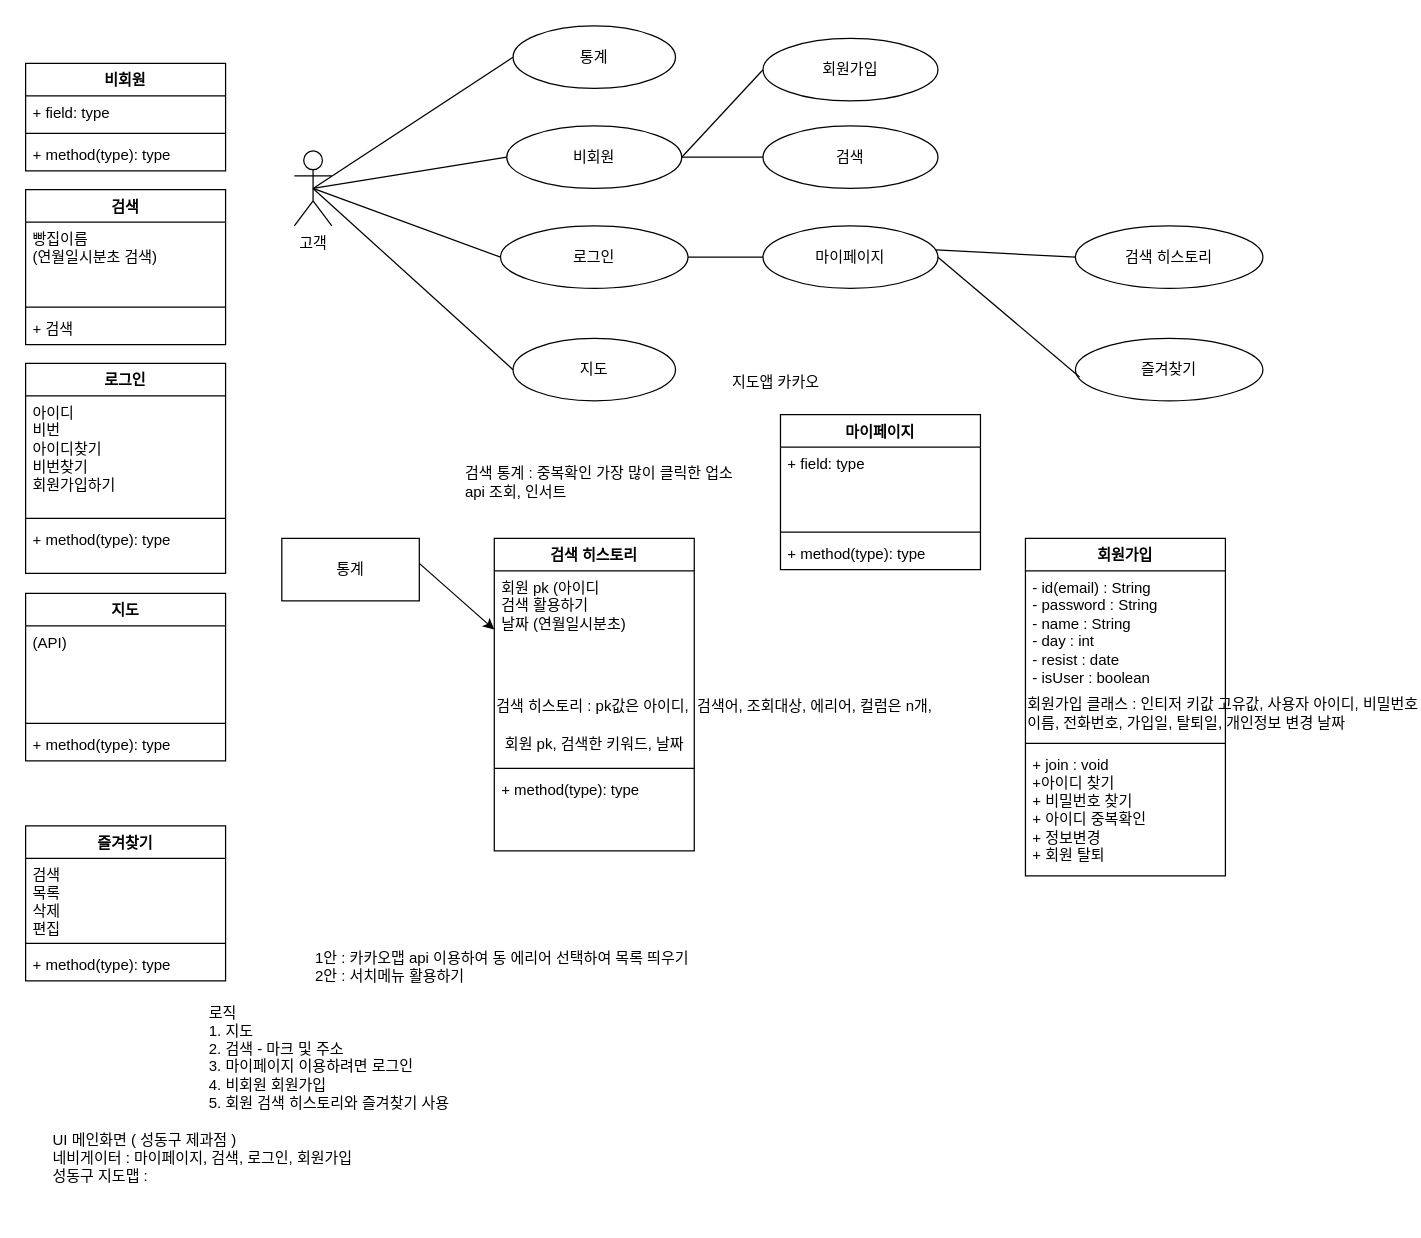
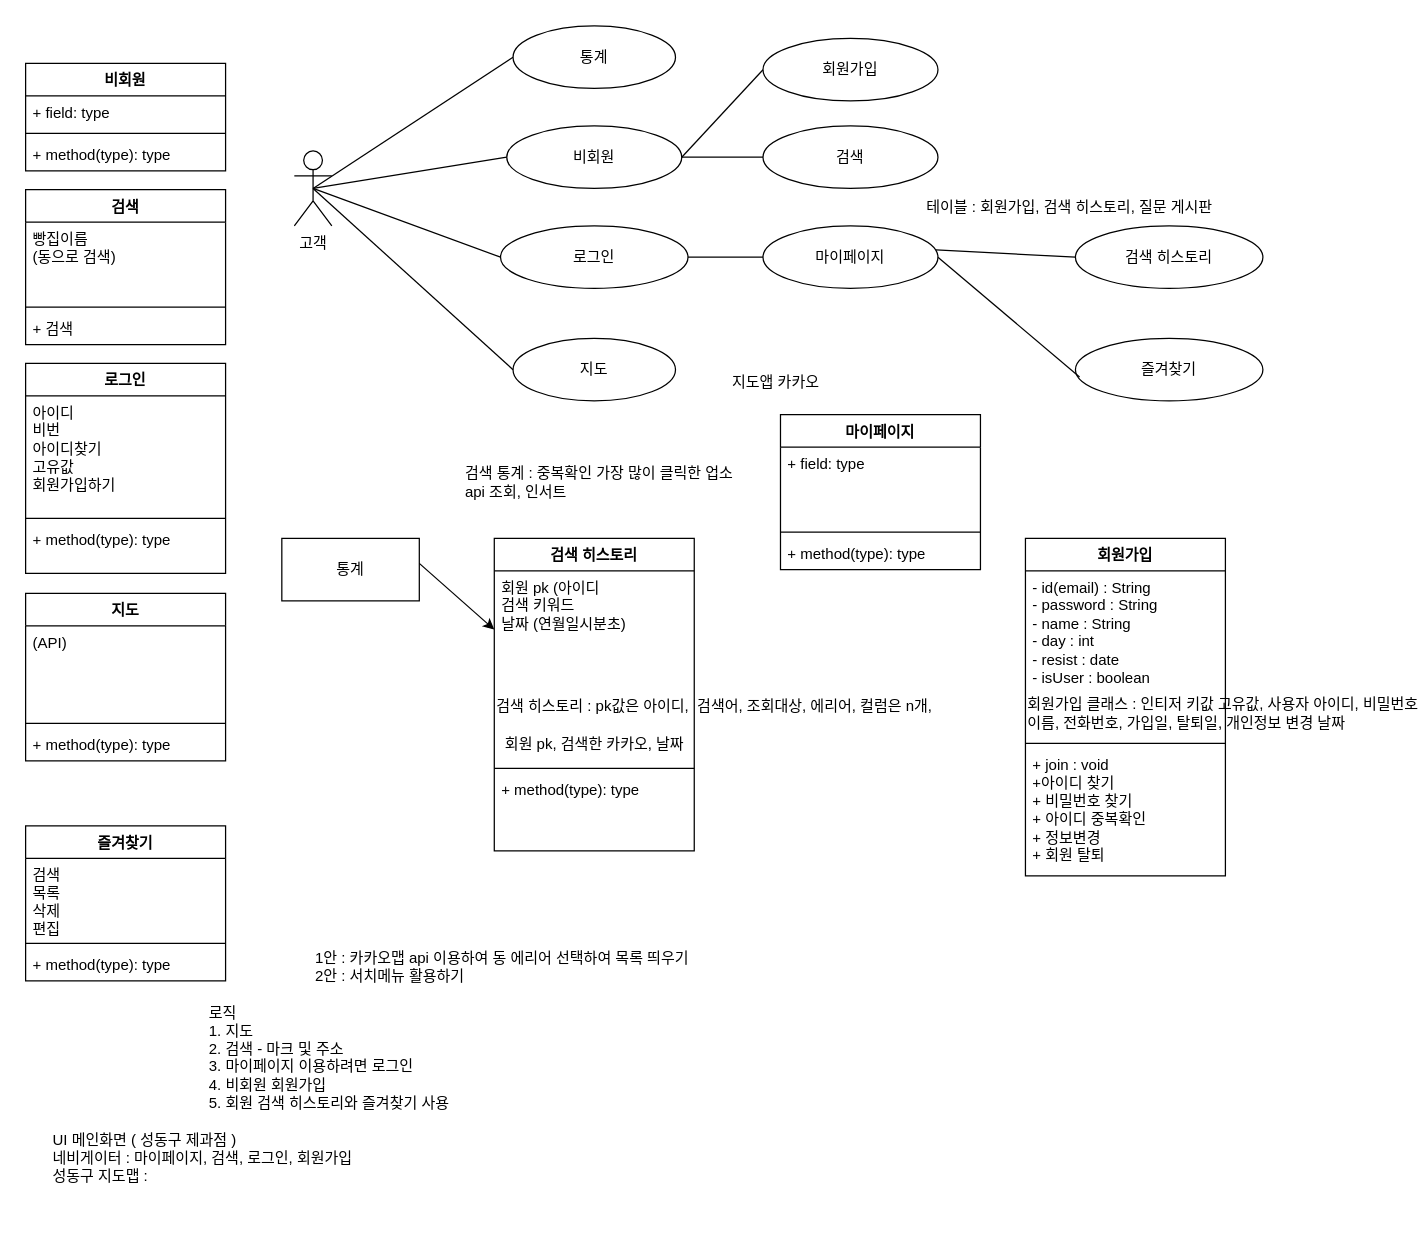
none -> (1069, 207)
(104, 249) -> (81, 249)
(78, 449) -> (78, 449)
(573, 606) -> (573, 606)
(595, 744) -> (595, 744)
